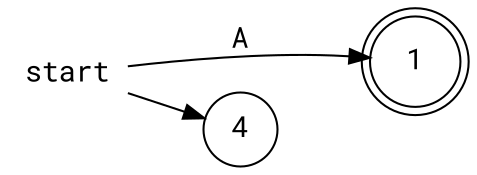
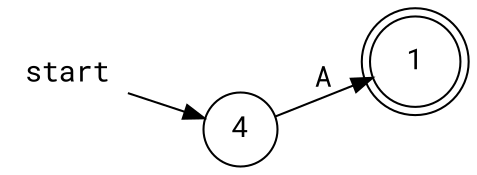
(238, 57) -> (314, 101)
